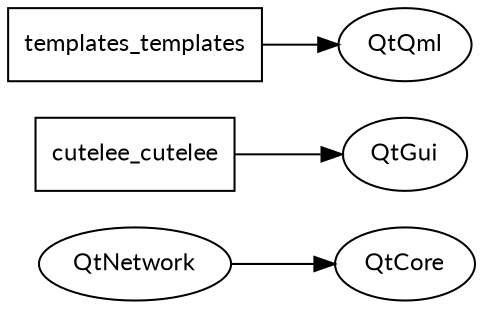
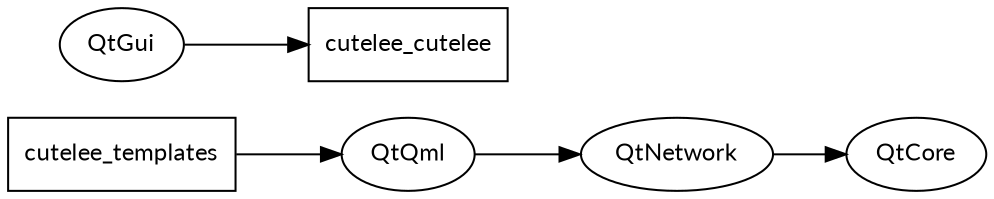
(135, 45) -> (122, 154)
(278, 154) -> (236, 45)
none -> (517, 154)
